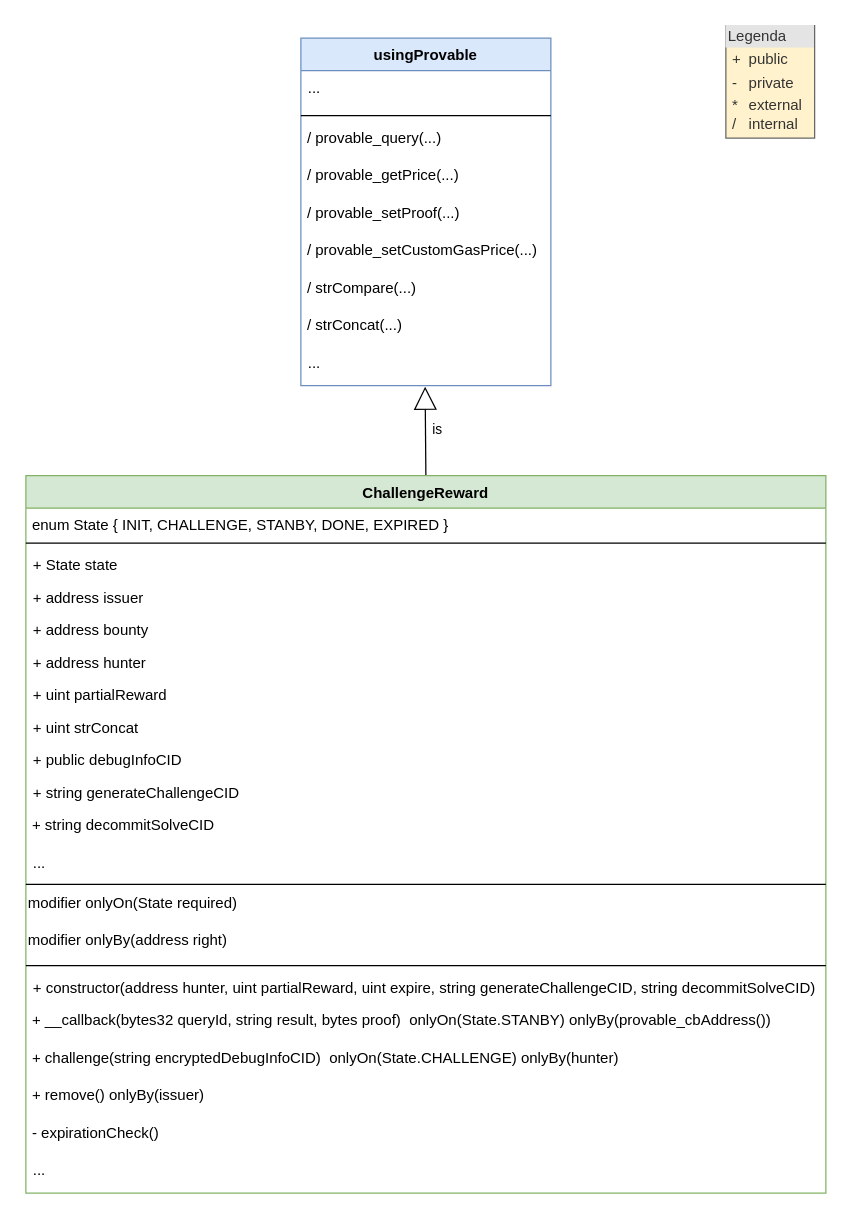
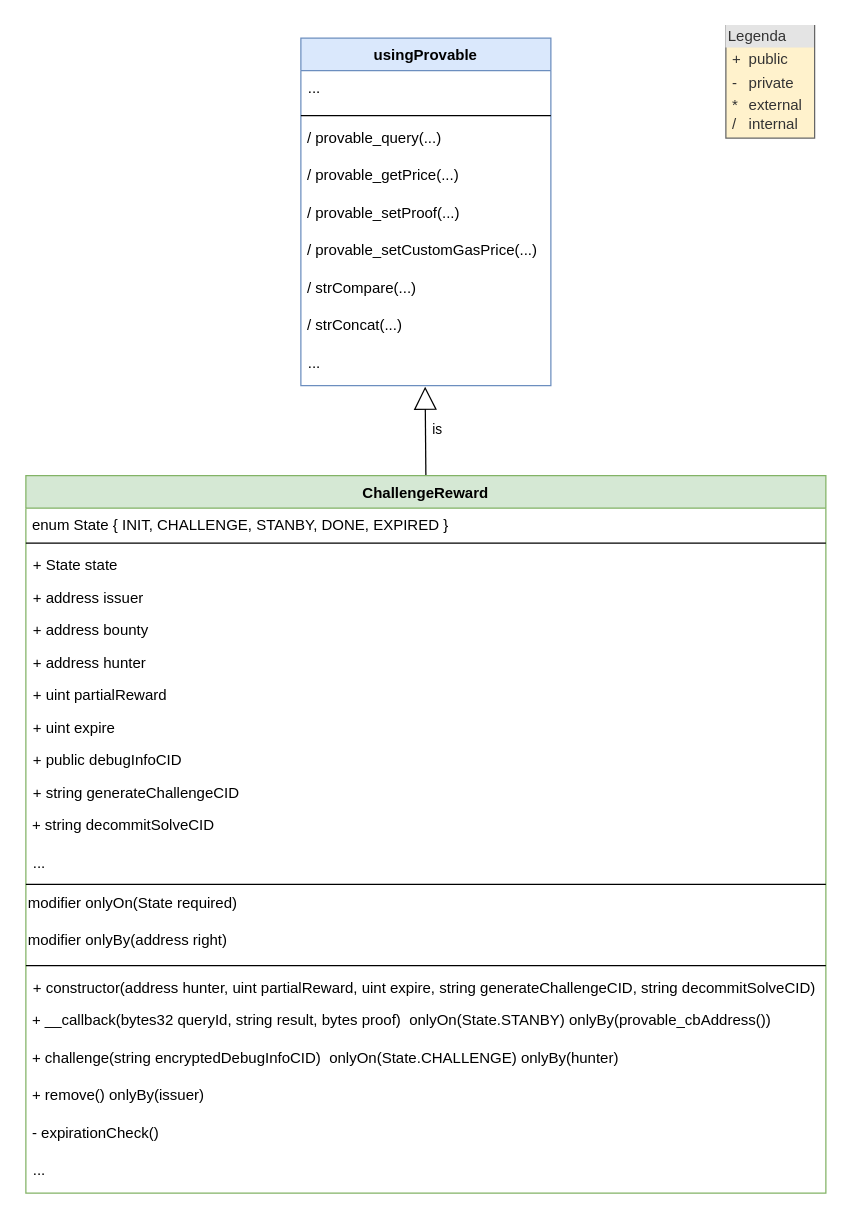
(94, 728) -> (79, 728)
